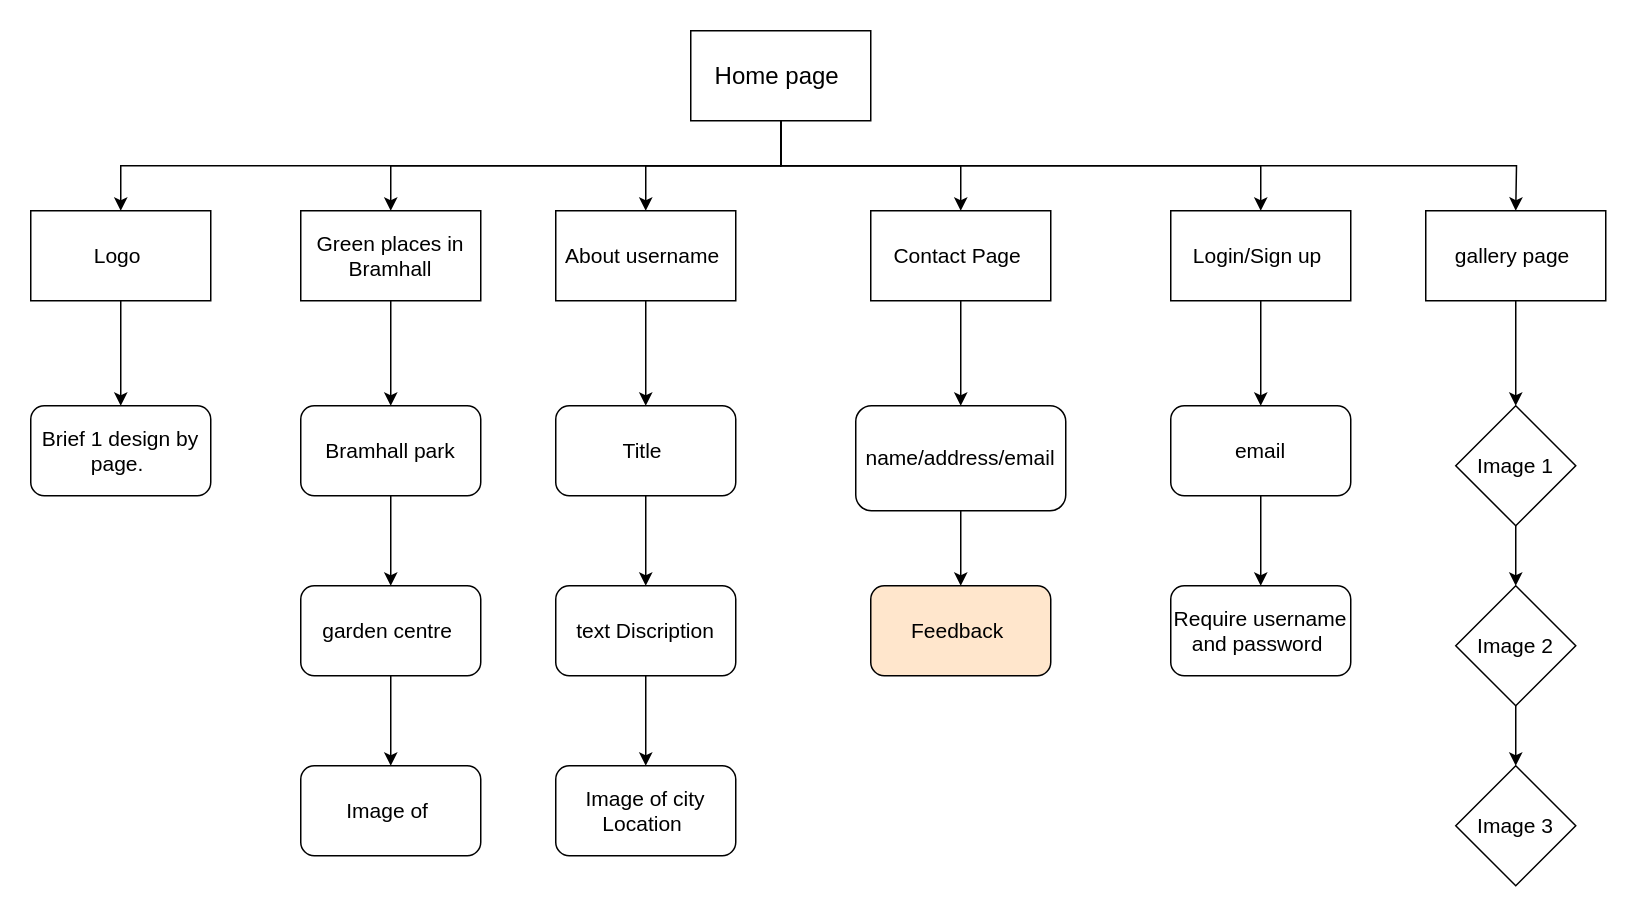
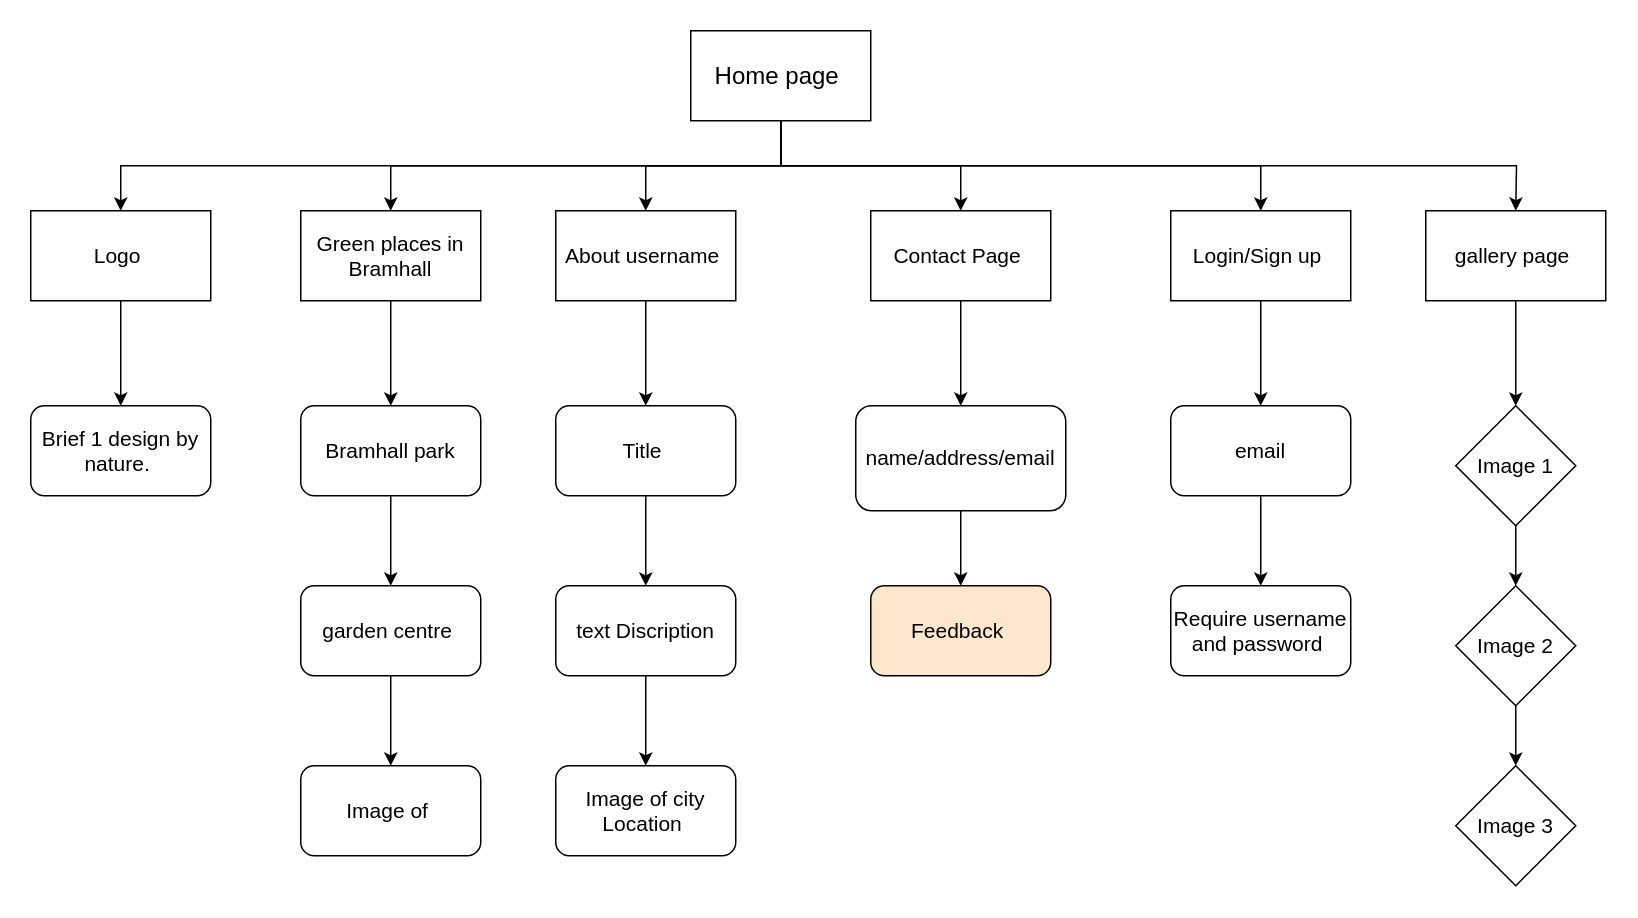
(121, 451) -> (121, 451)
